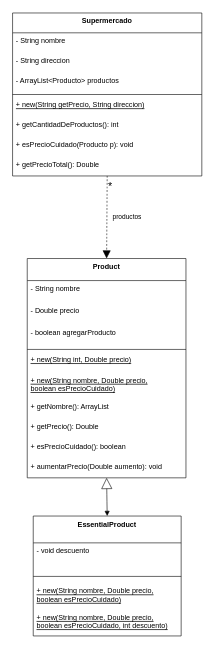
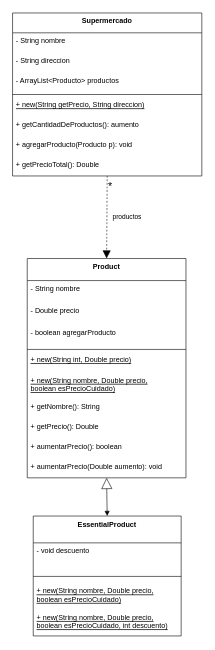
(74, 124) -> (83, 124)
(80, 144) -> (82, 144)
(75, 407) -> (69, 407)
(81, 447) -> (80, 447)
